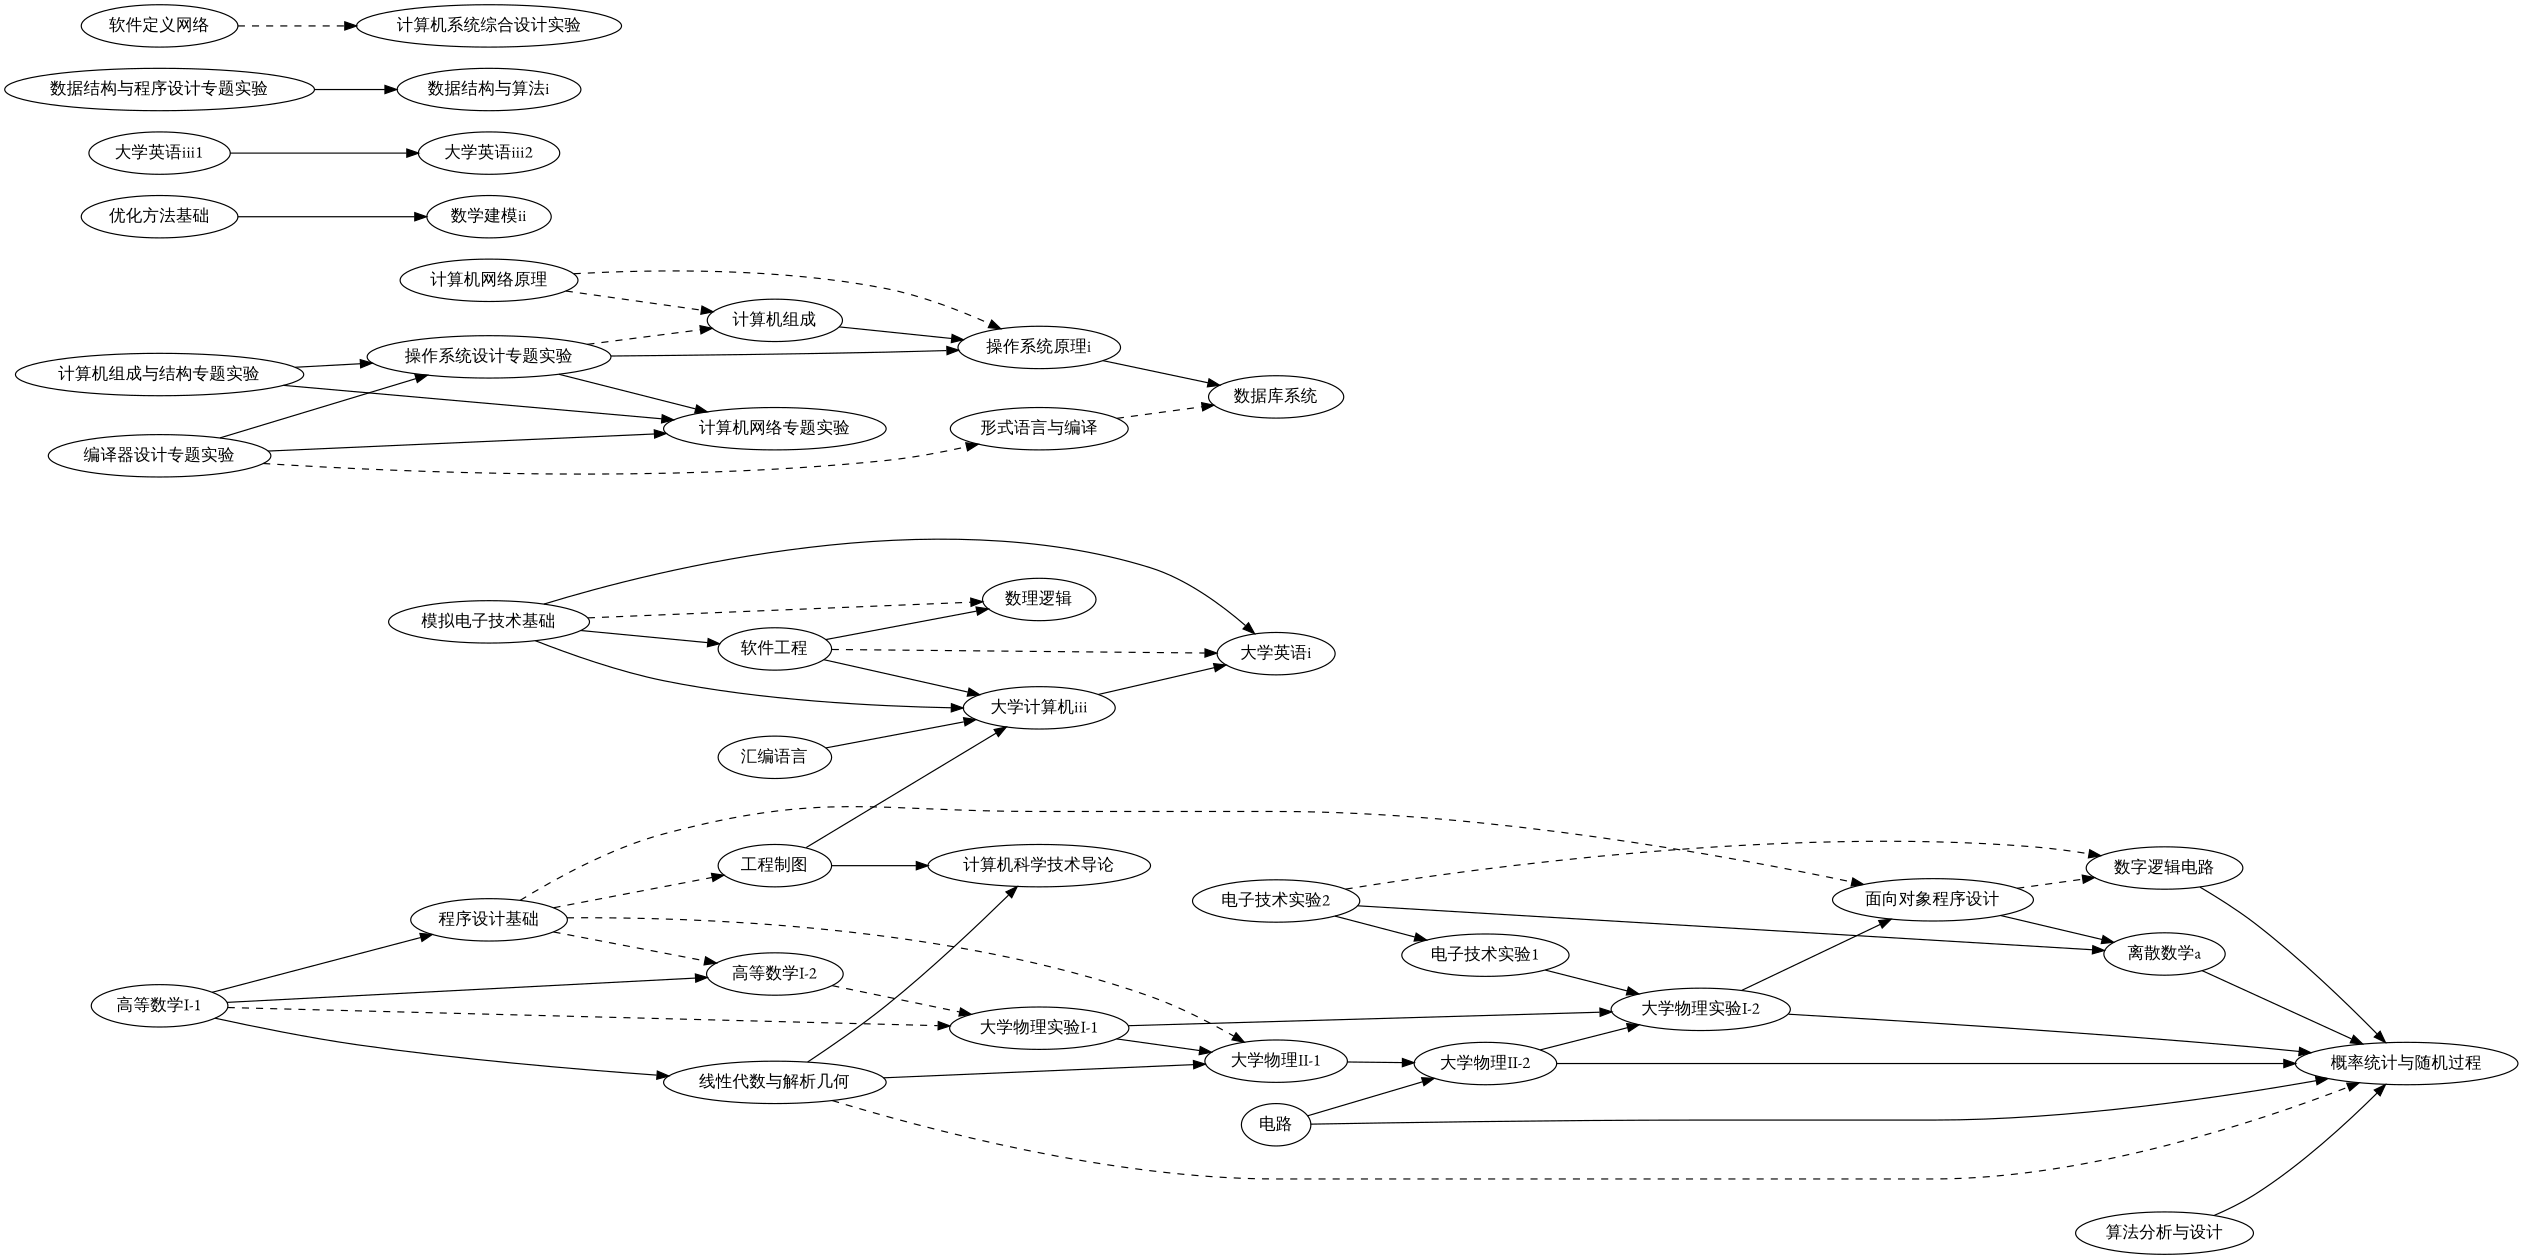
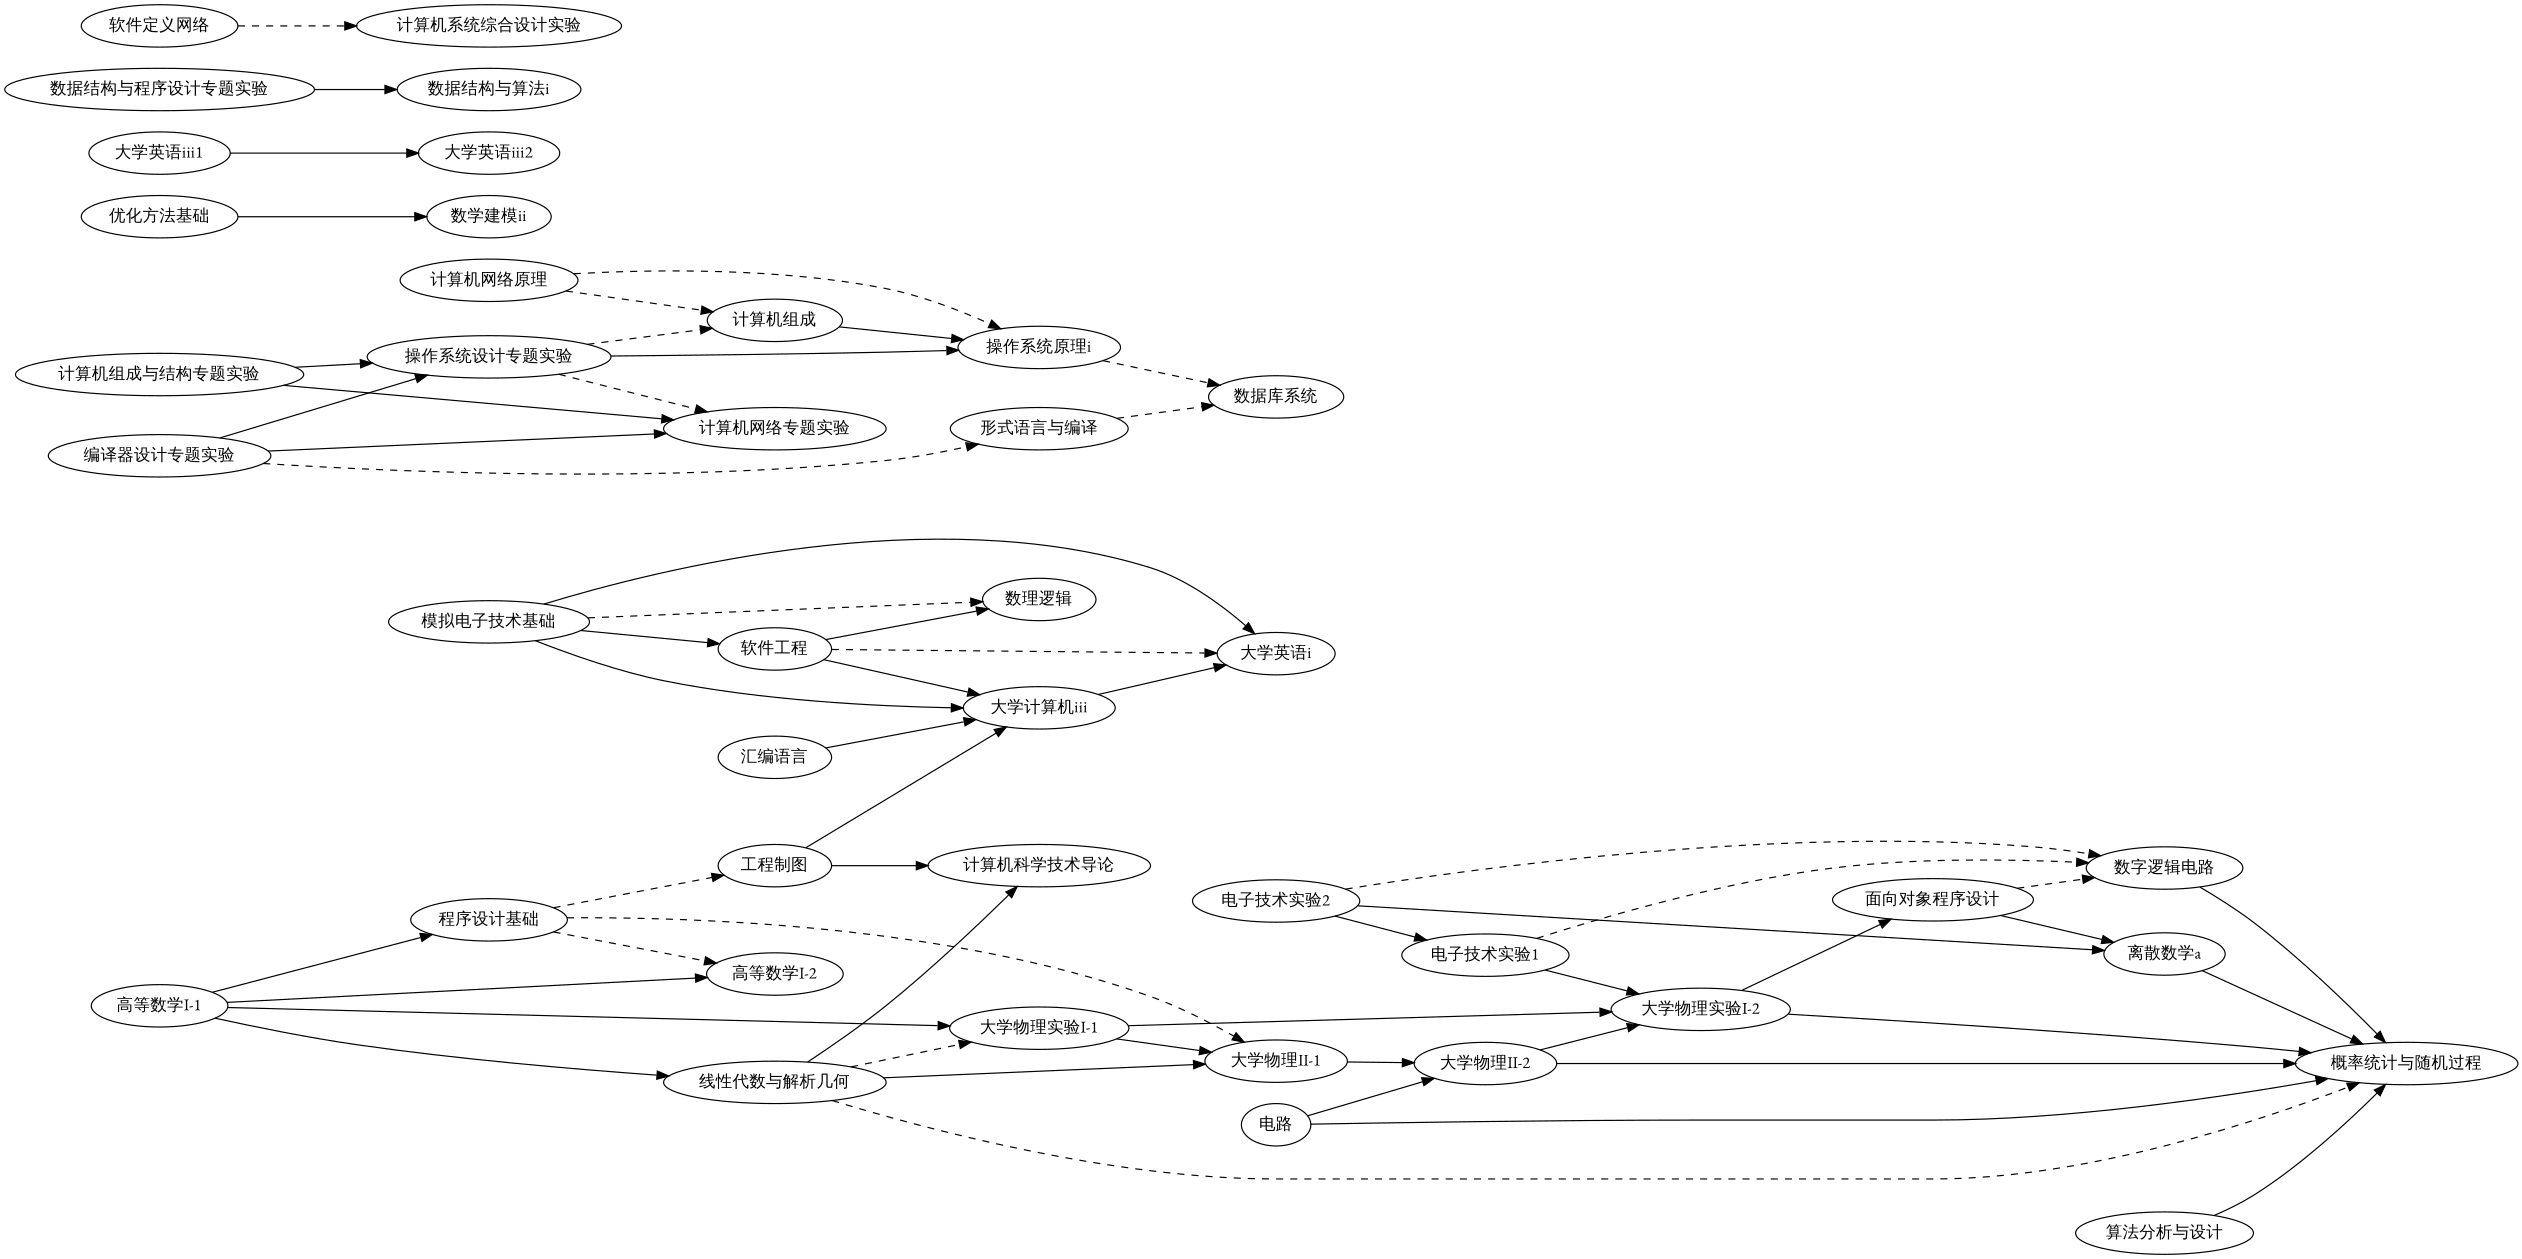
(1155, 372) -> (1155, 372)
(627, 392) -> (627, 392)
(1180, 811) -> none
none -> (1803, 872)
(905, 1001) -> (905, 1056)
(583, 1017) -> (583, 1017)
